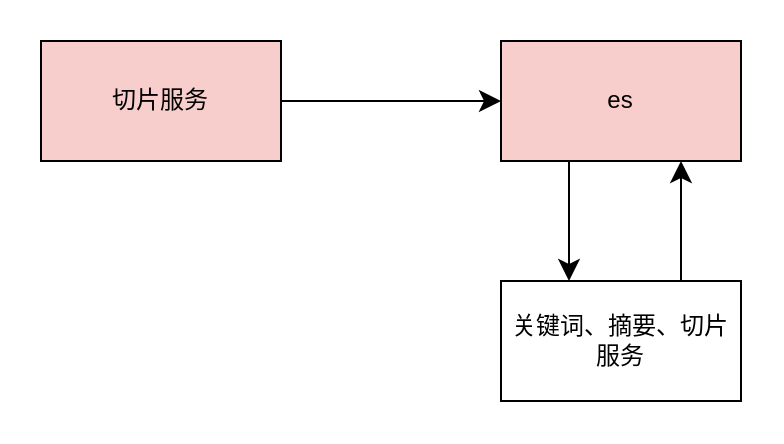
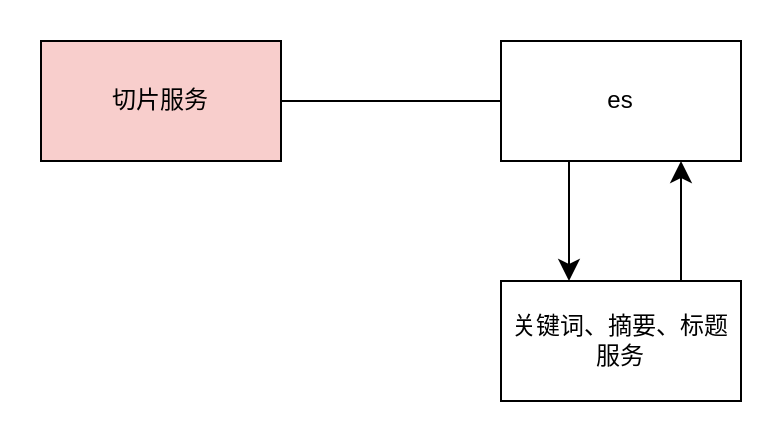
(483, 101) -> (490, 101)
(621, 101) -> (621, 101)
(621, 341) -> (621, 341)
